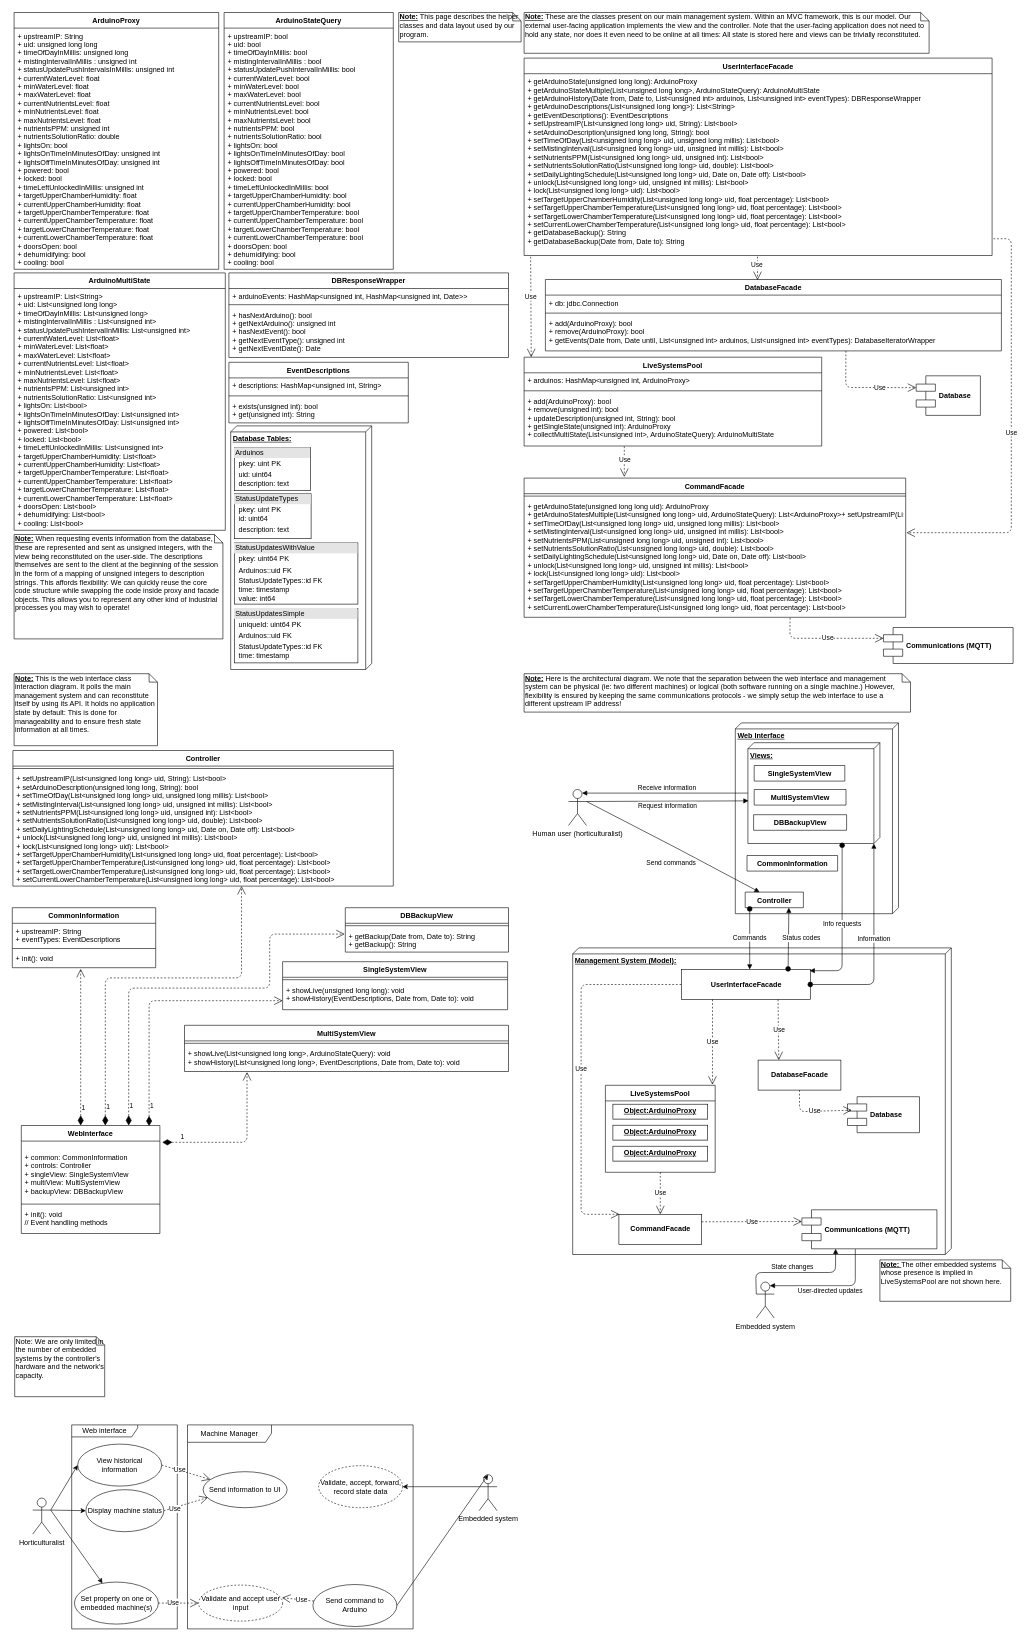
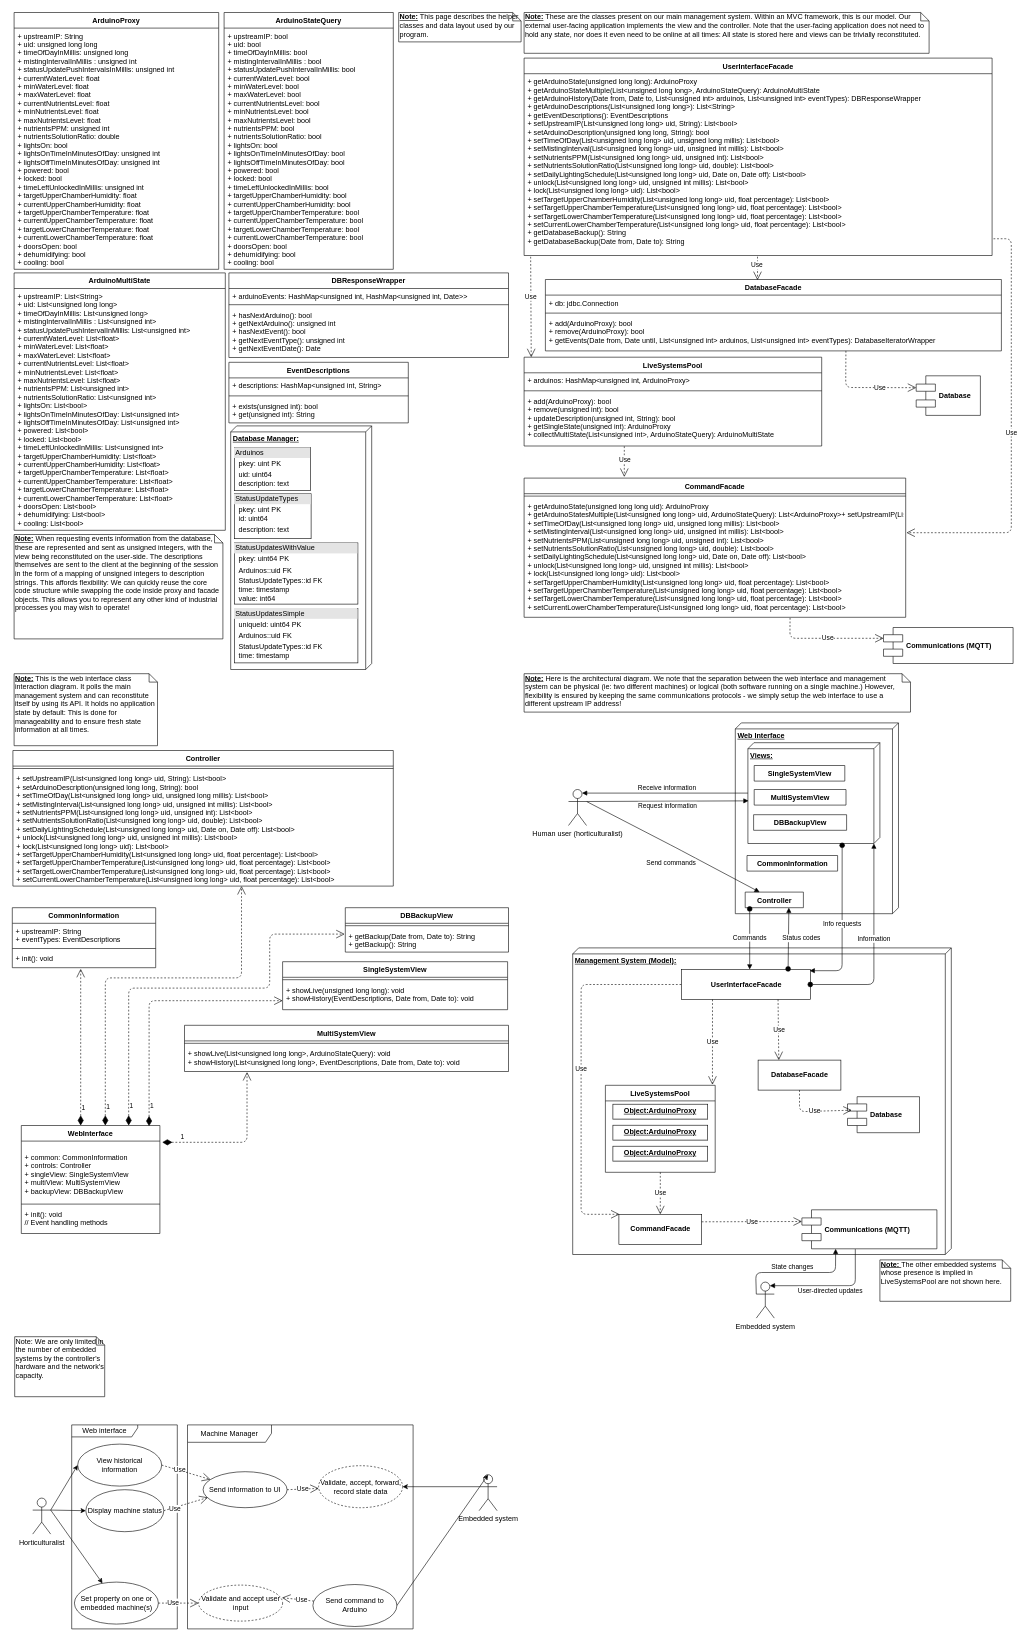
(263, 439) -> (266, 439)
none -> (302, 1489)
